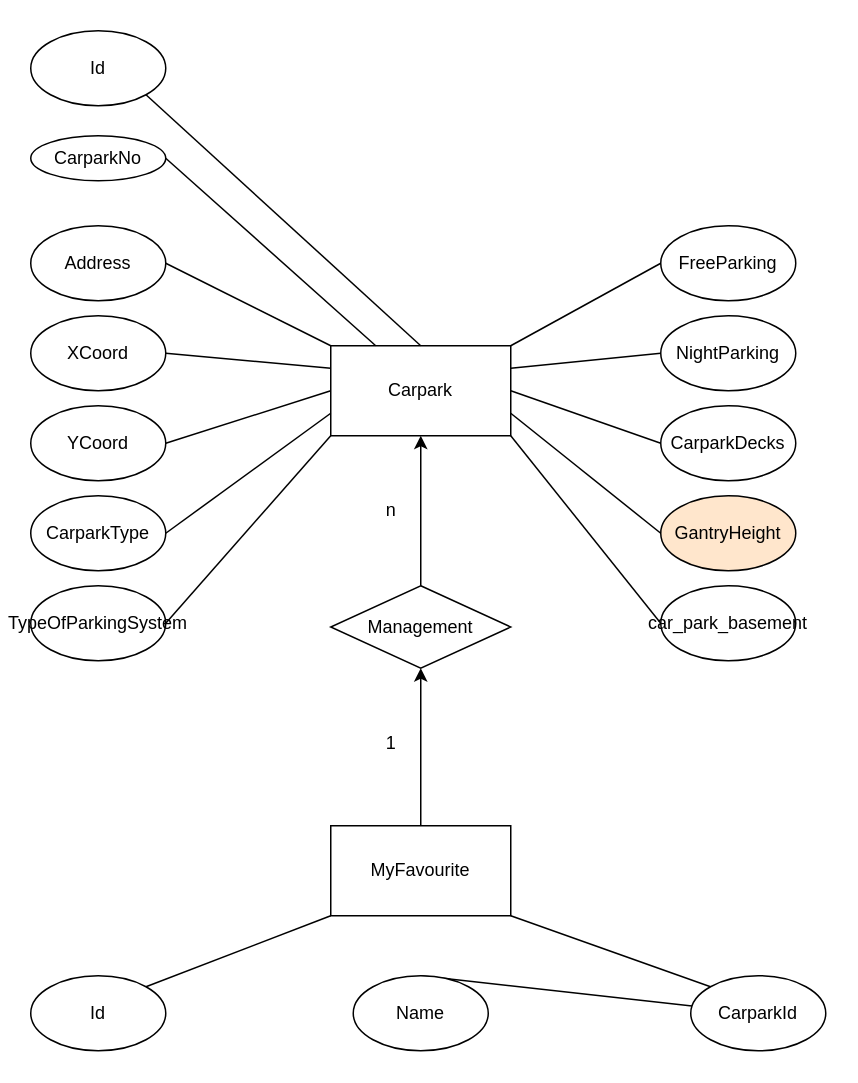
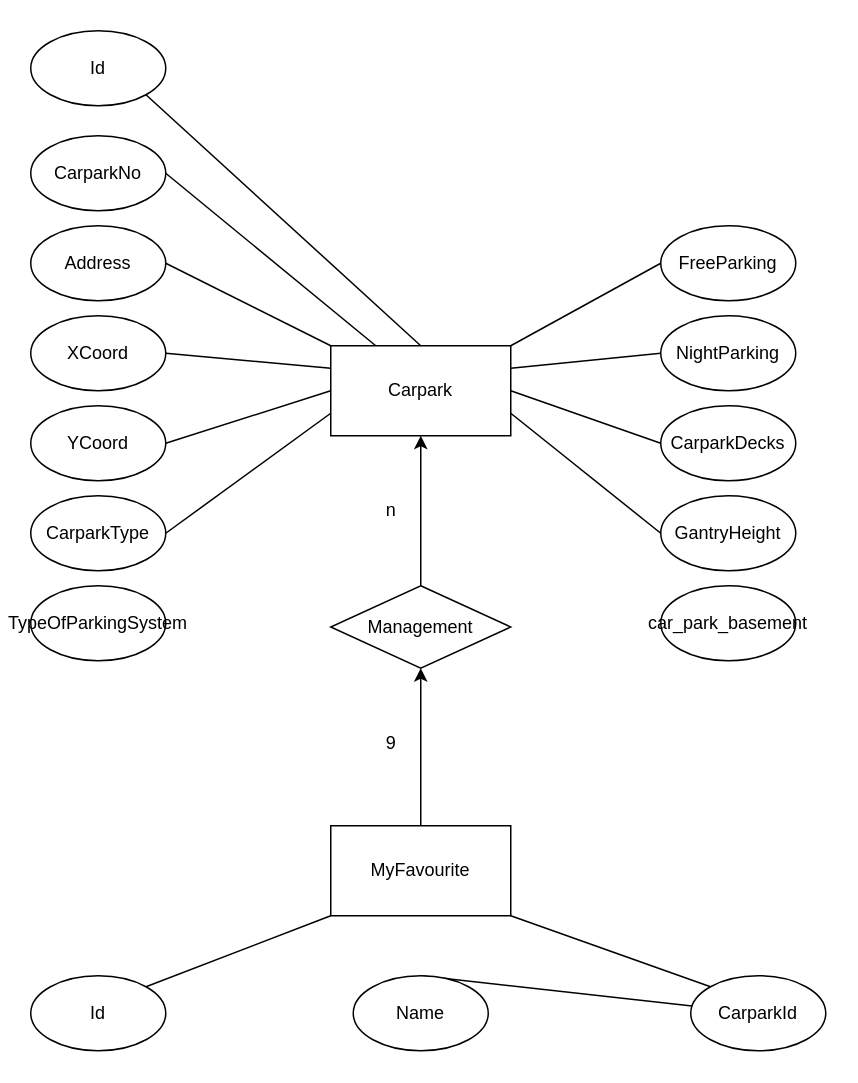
(98, 158) -> (98, 173)
(248, 530) -> none
(586, 530) -> none
(728, 533) -> (728, 533)
(392, 743) -> (392, 743)
